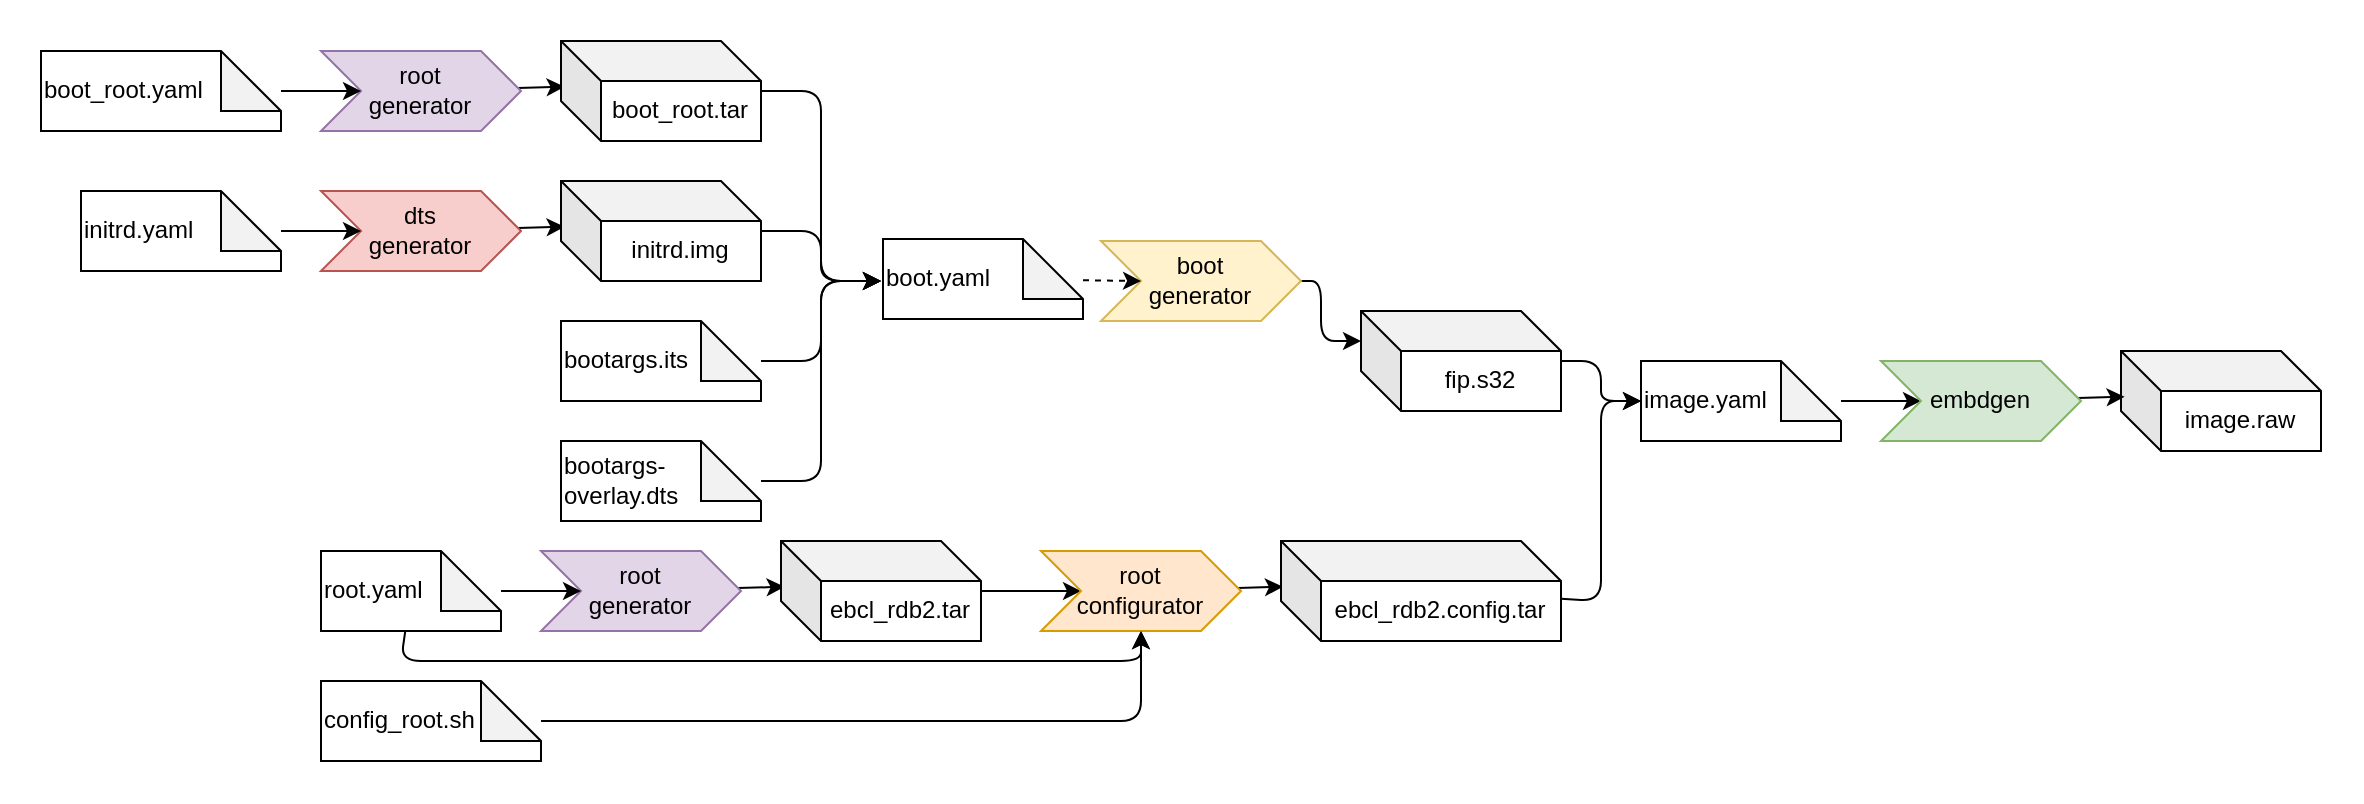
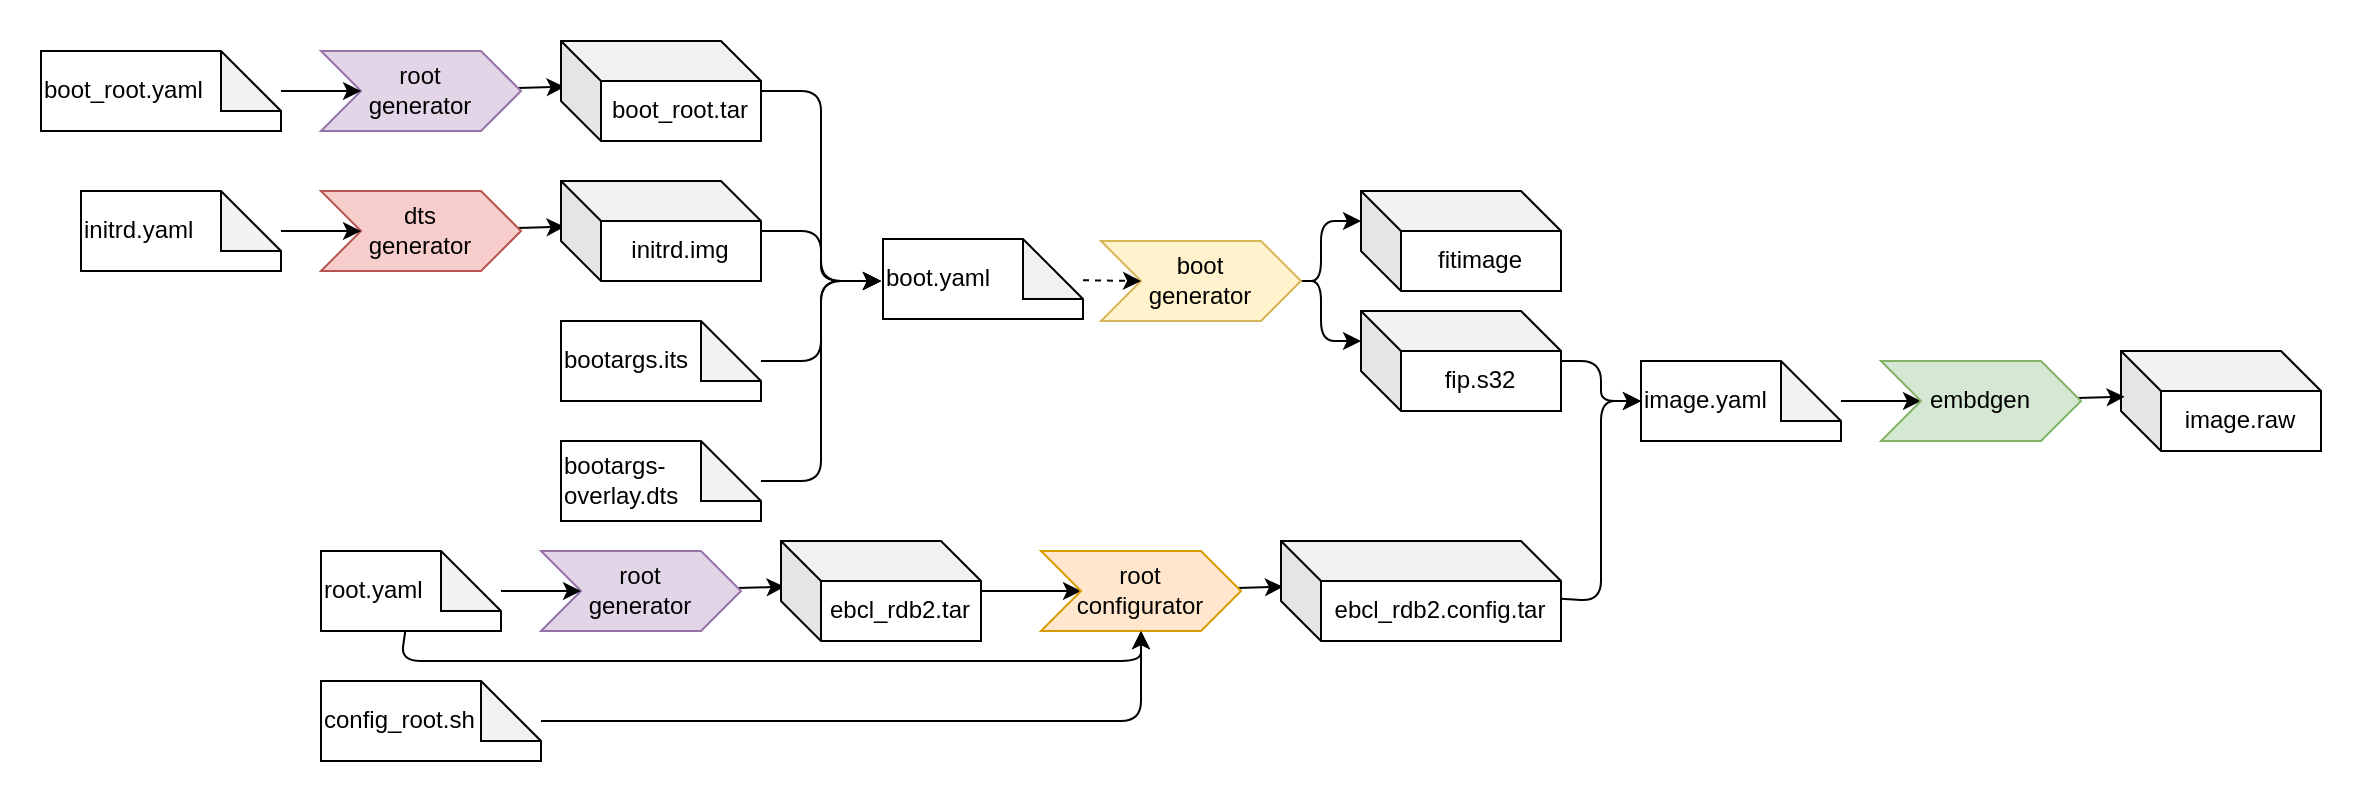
none -> (1321, 241)
none -> (1461, 241)
